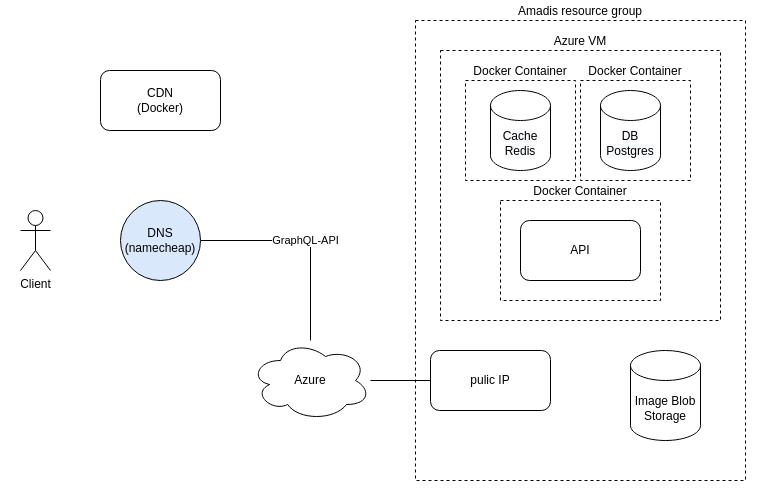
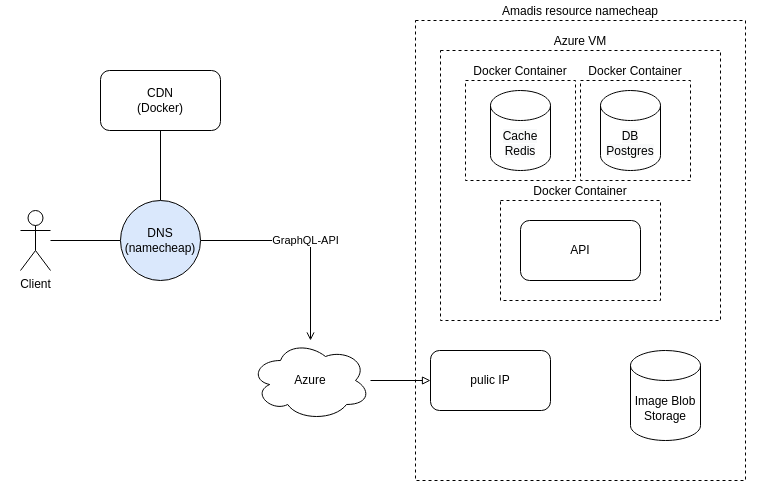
(581, 10) -> (581, 10)
none -> (161, 166)
none -> (86, 241)
(311, 336) -> (311, 335)
(424, 381) -> (421, 381)
